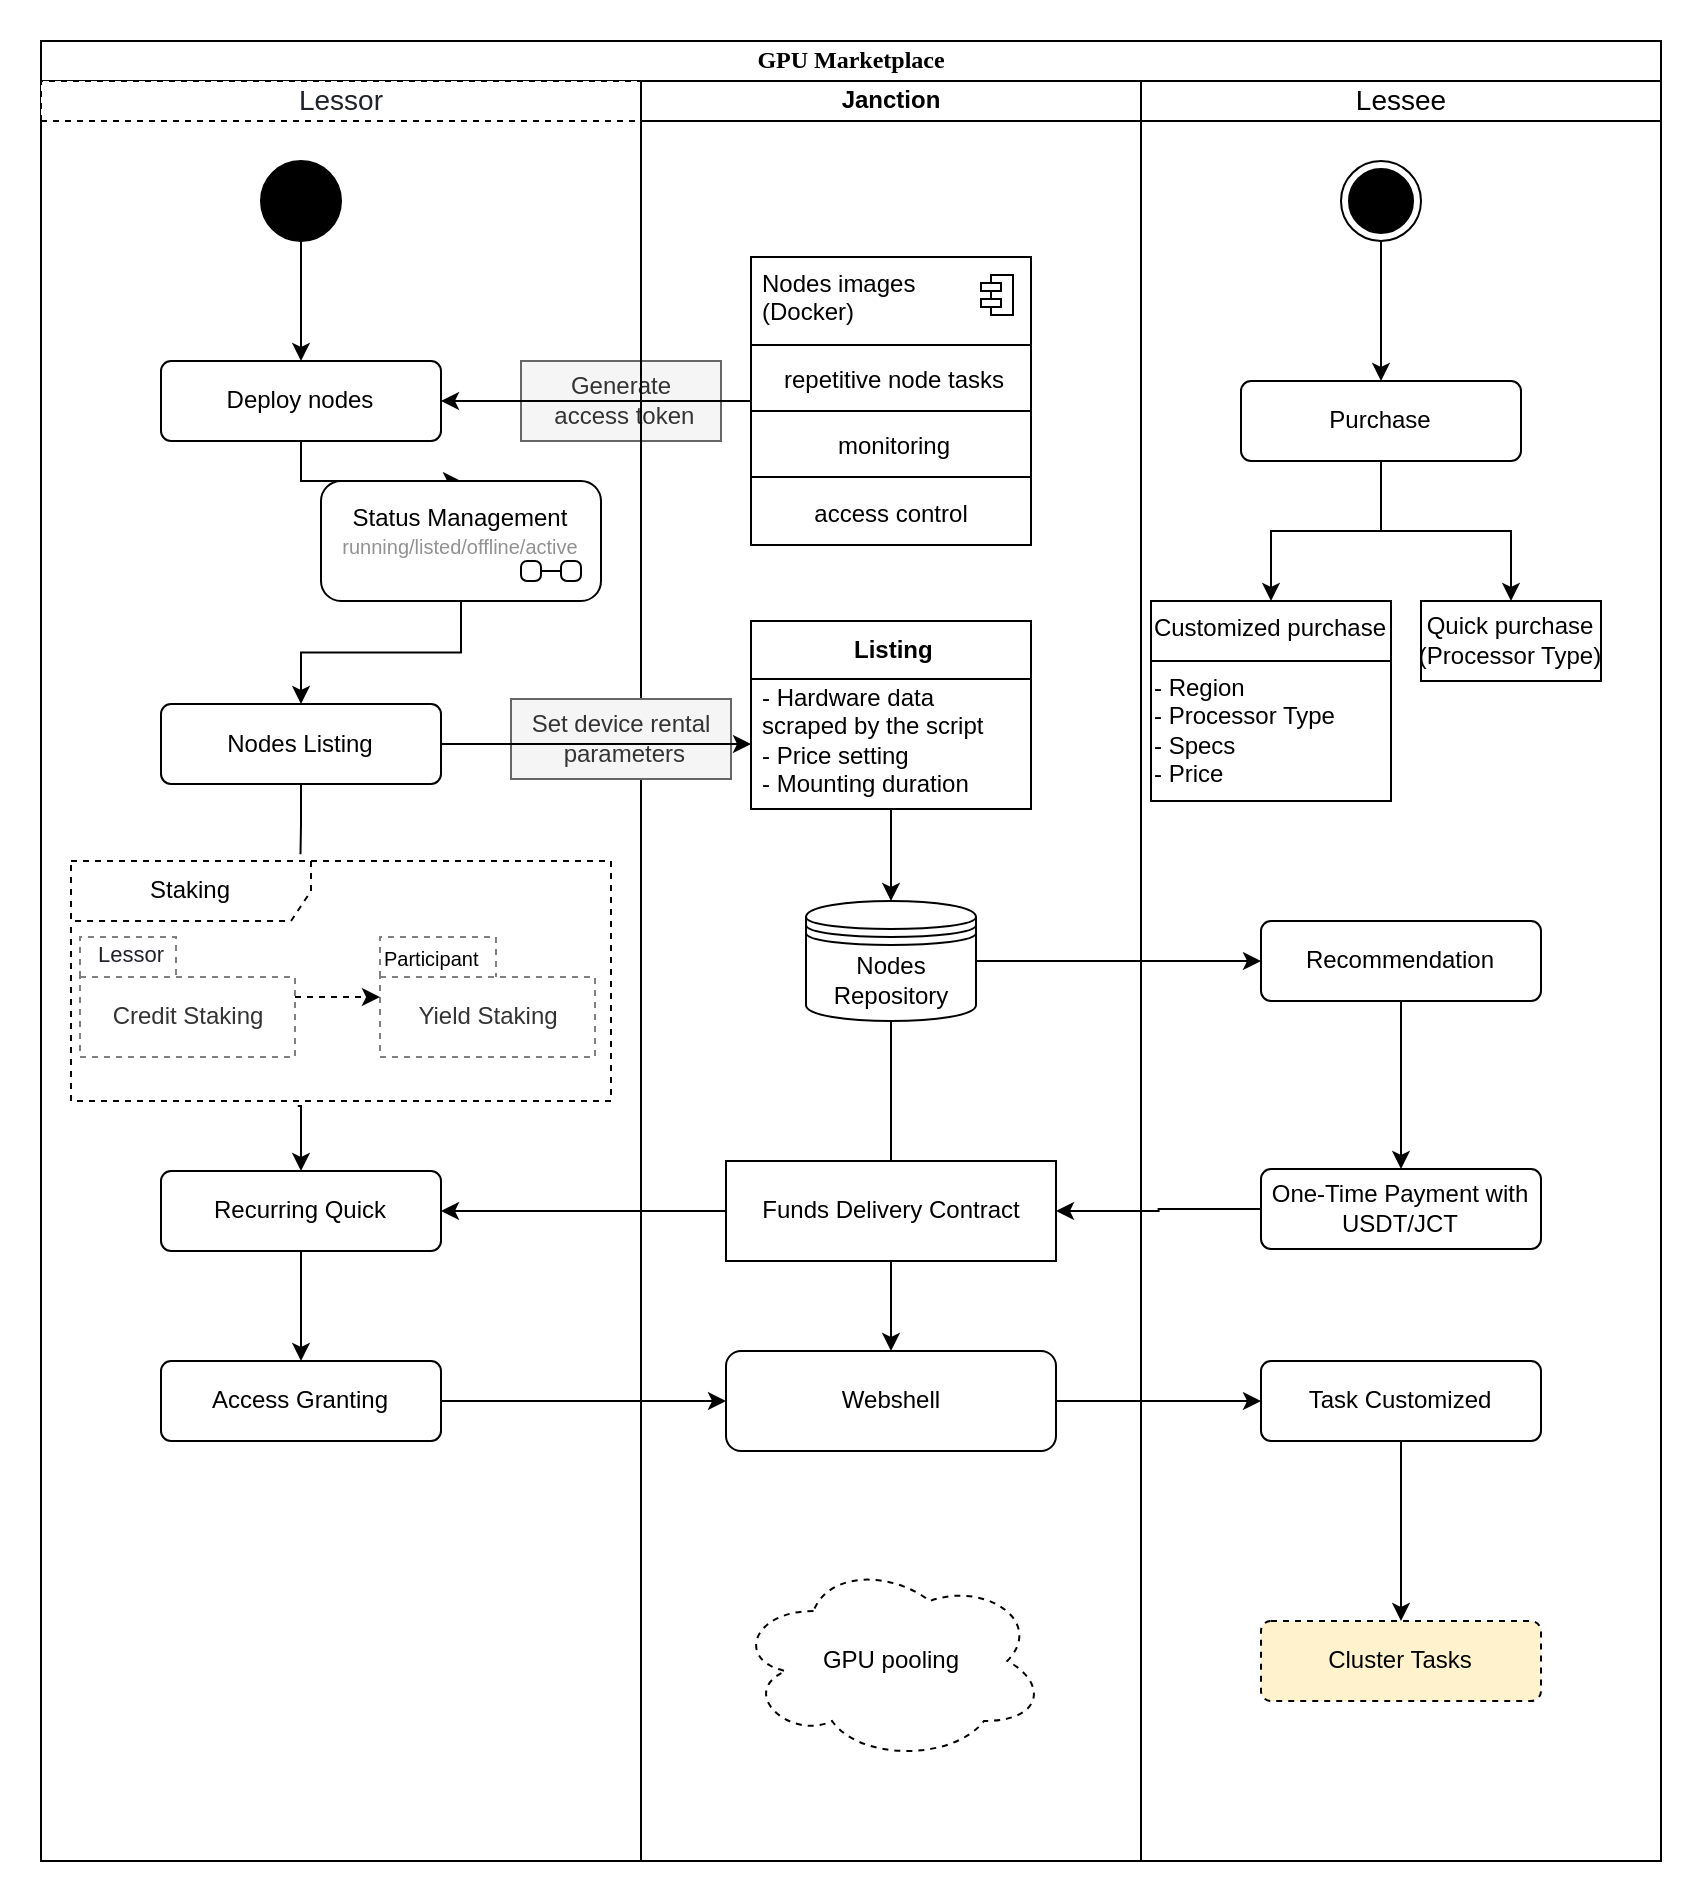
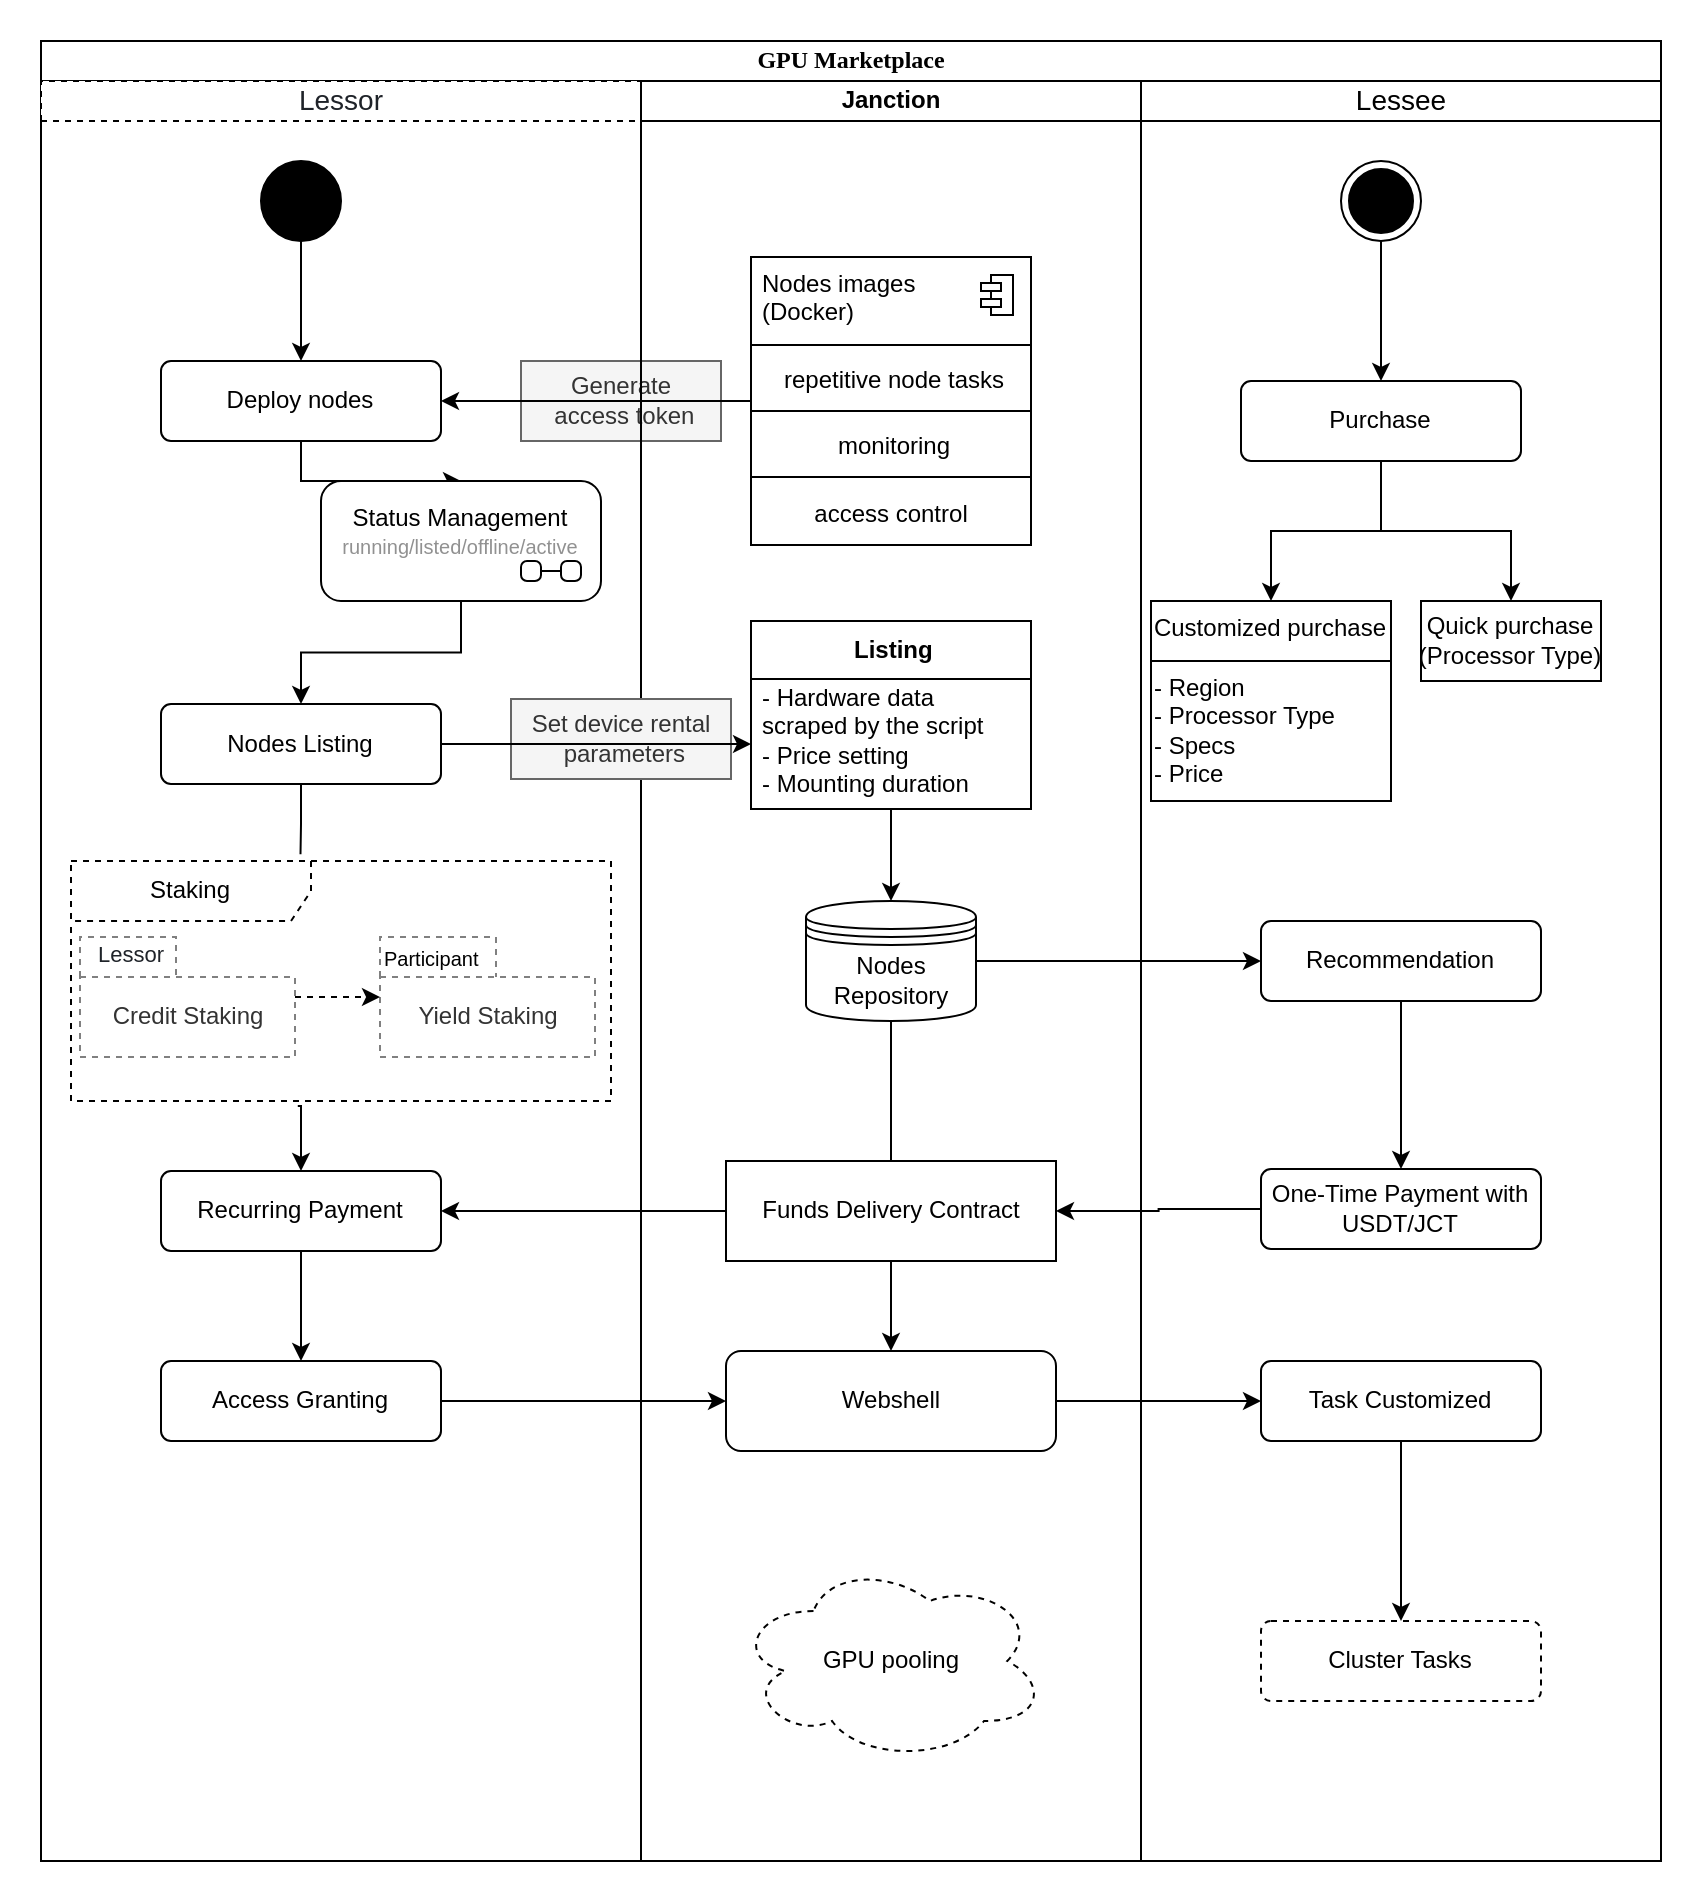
(301, 1211) -> (301, 1211)
(1401, 1661) -> (1401, 1661)
